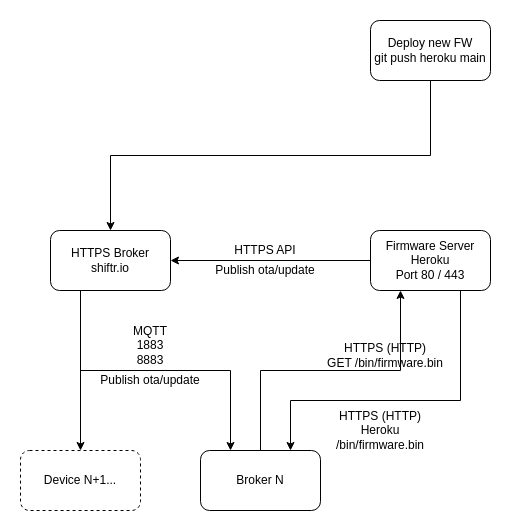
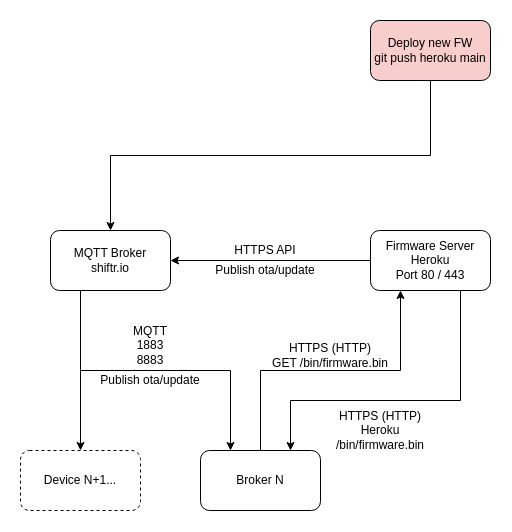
(431, 51) -> (431, 51)
(111, 261) -> (111, 261)
(386, 356) -> (331, 356)
